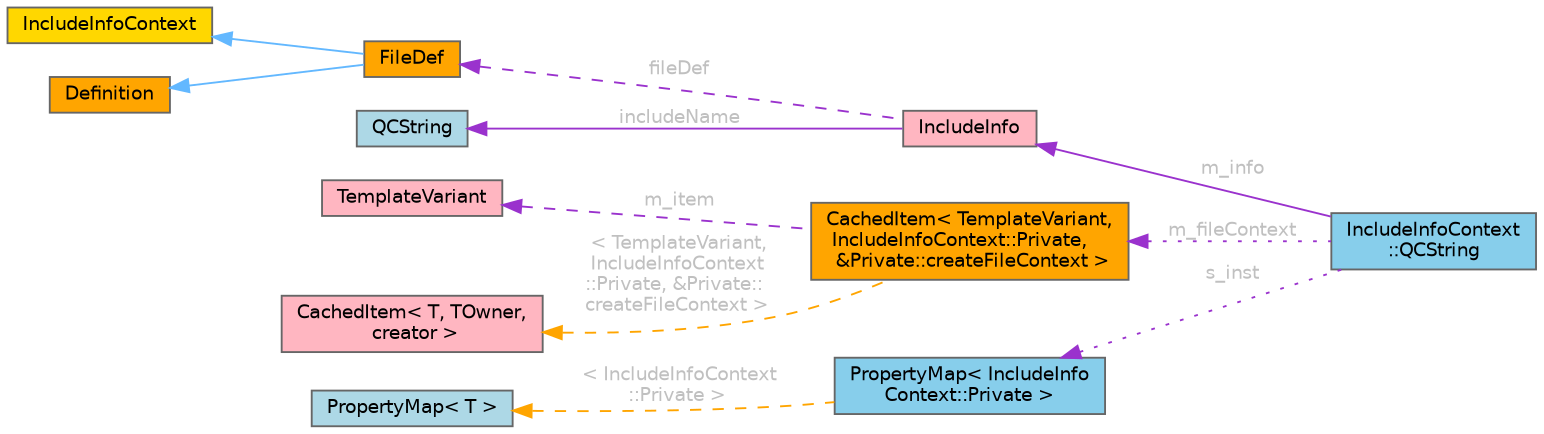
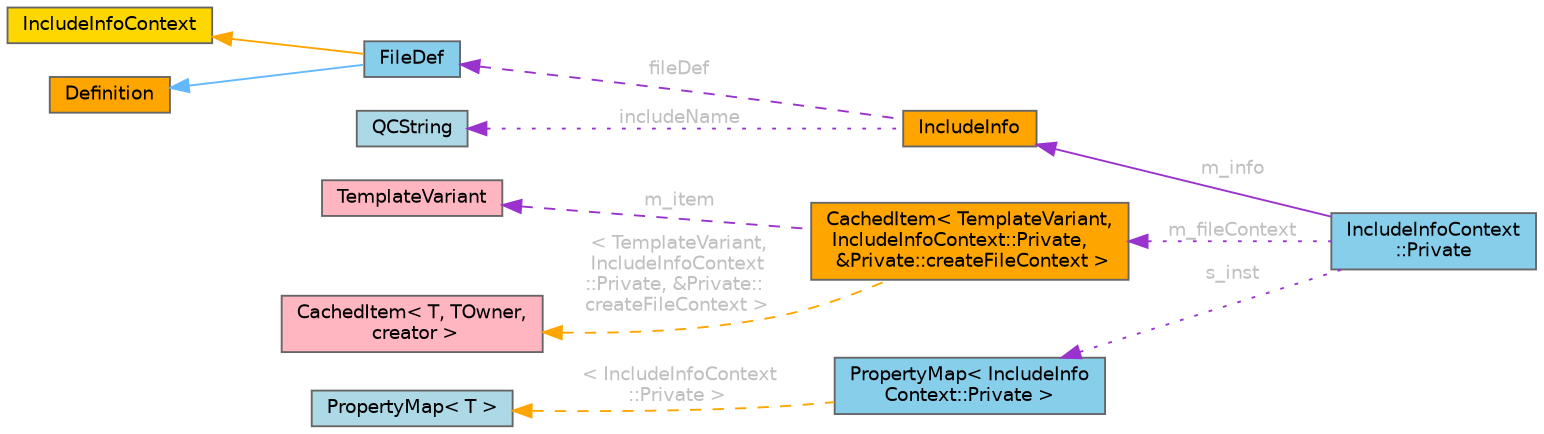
(298, 46) -> (298, 46)
(412, 59) -> (412, 59)
(695, 129) -> (695, 129)
(970, 129) -> (970, 129)
(1434, 241) -> (1434, 241)
